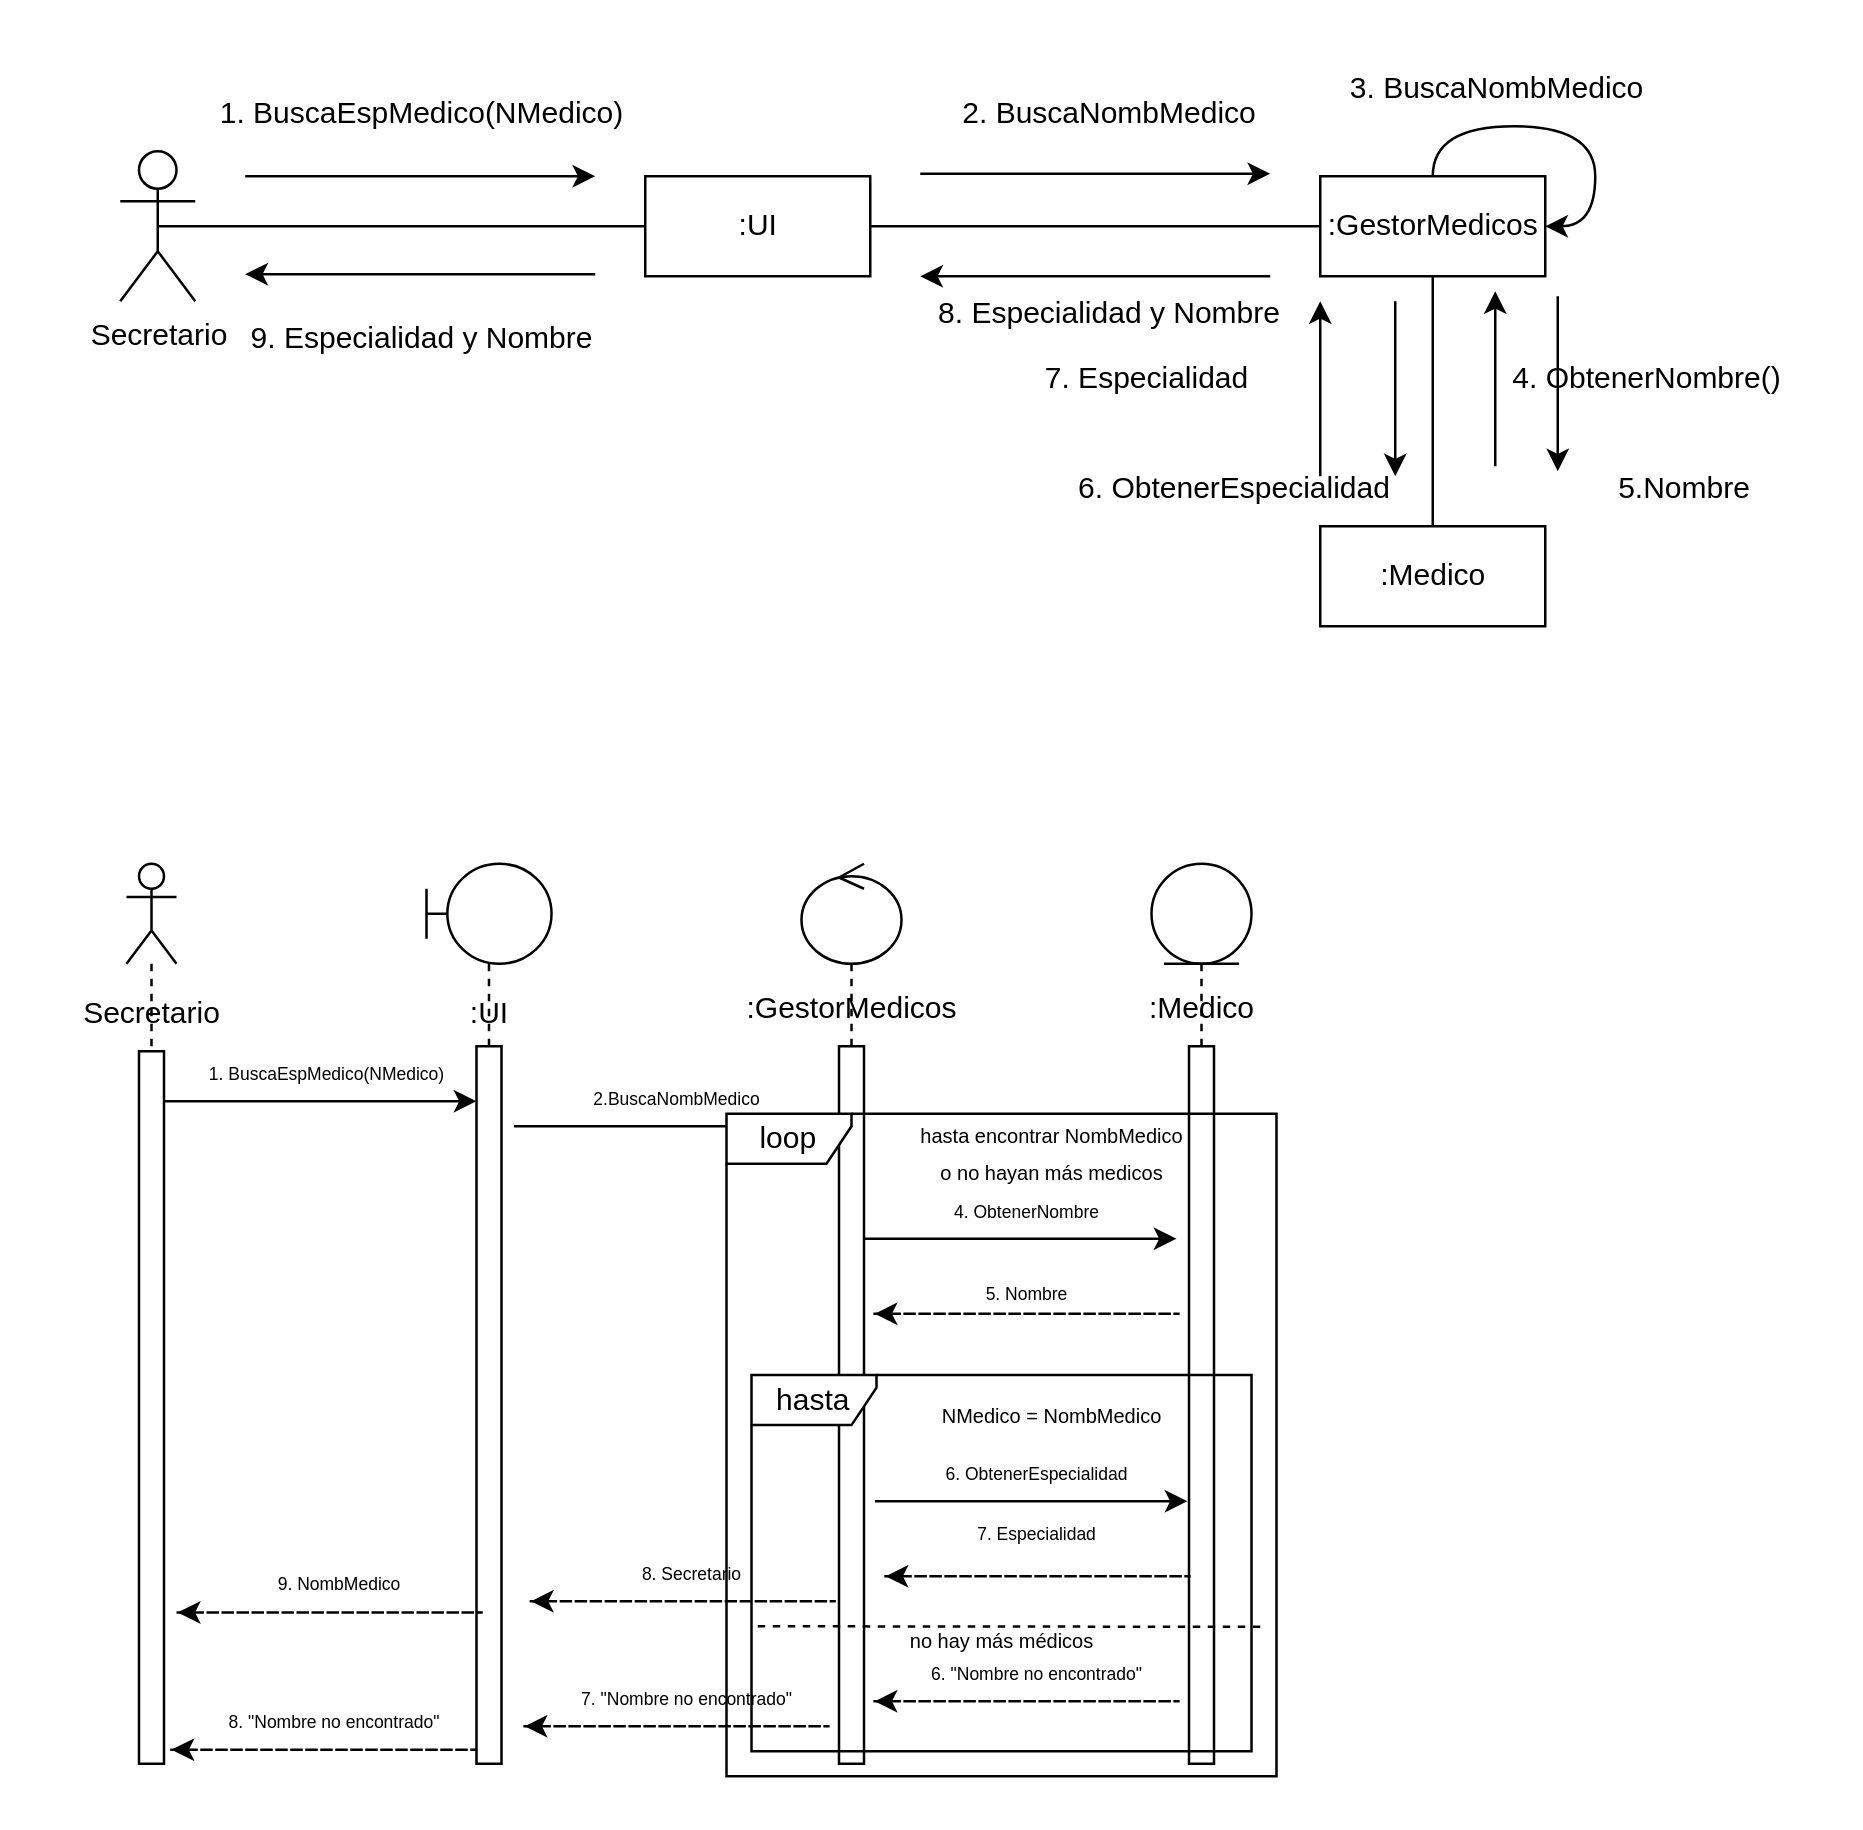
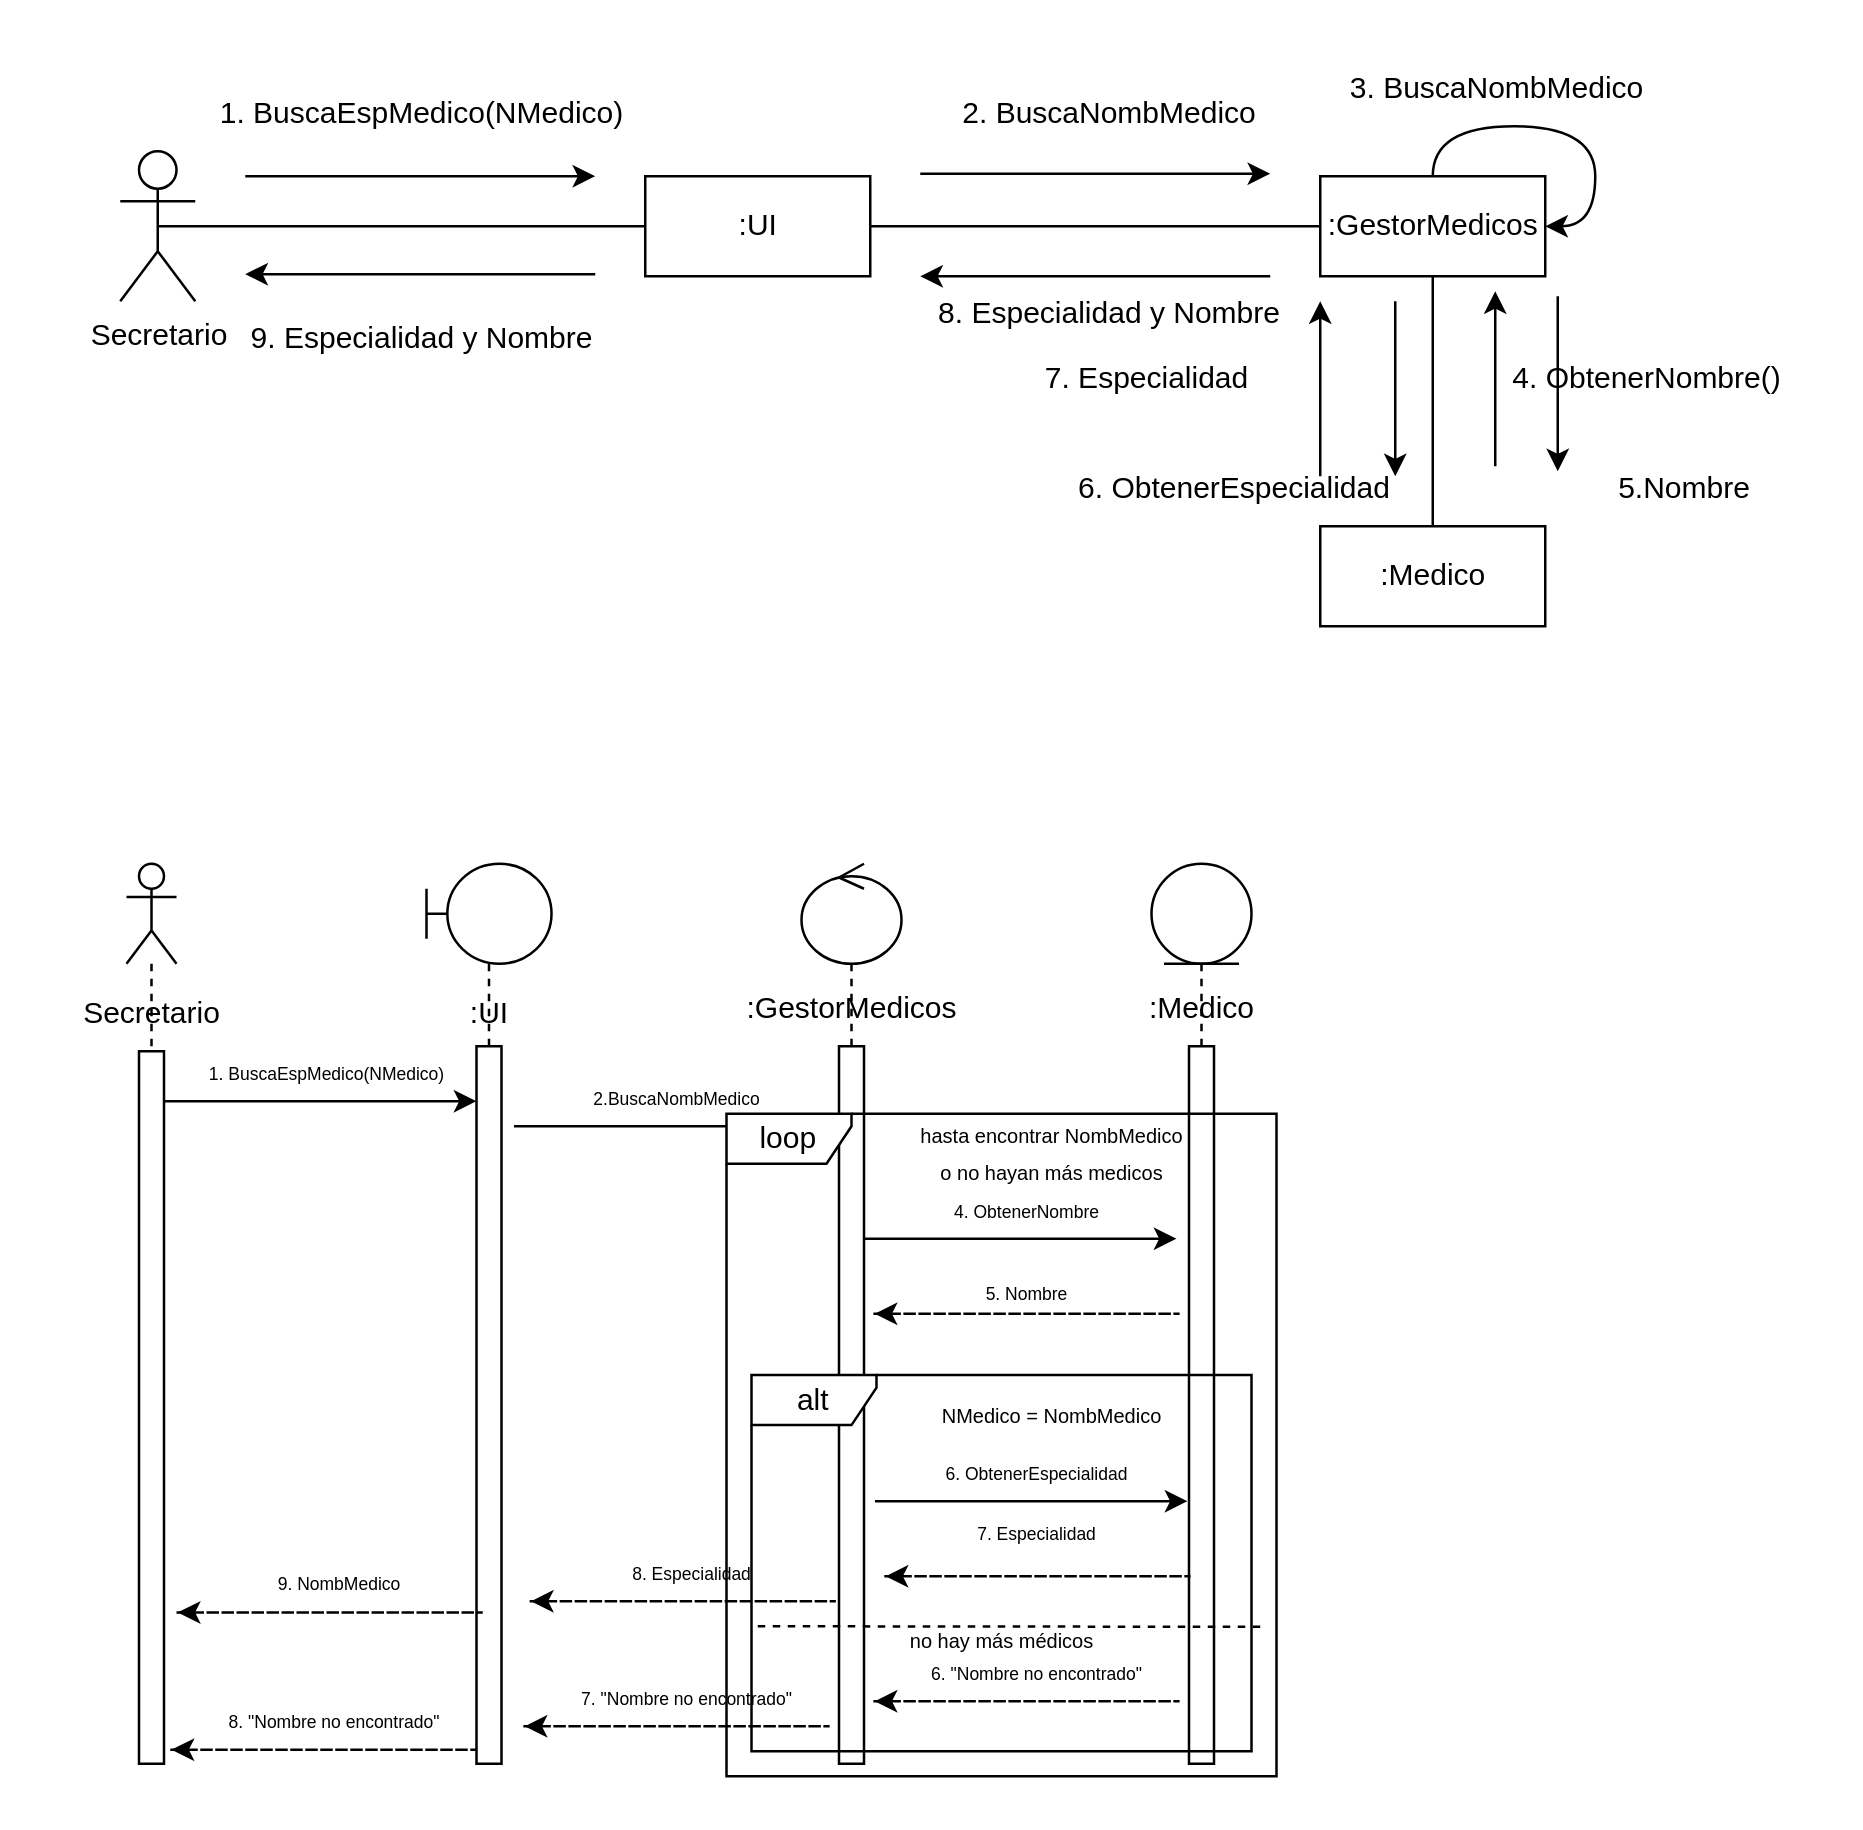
(814, 1401) -> (814, 1401)
(693, 1576) -> (693, 1576)
